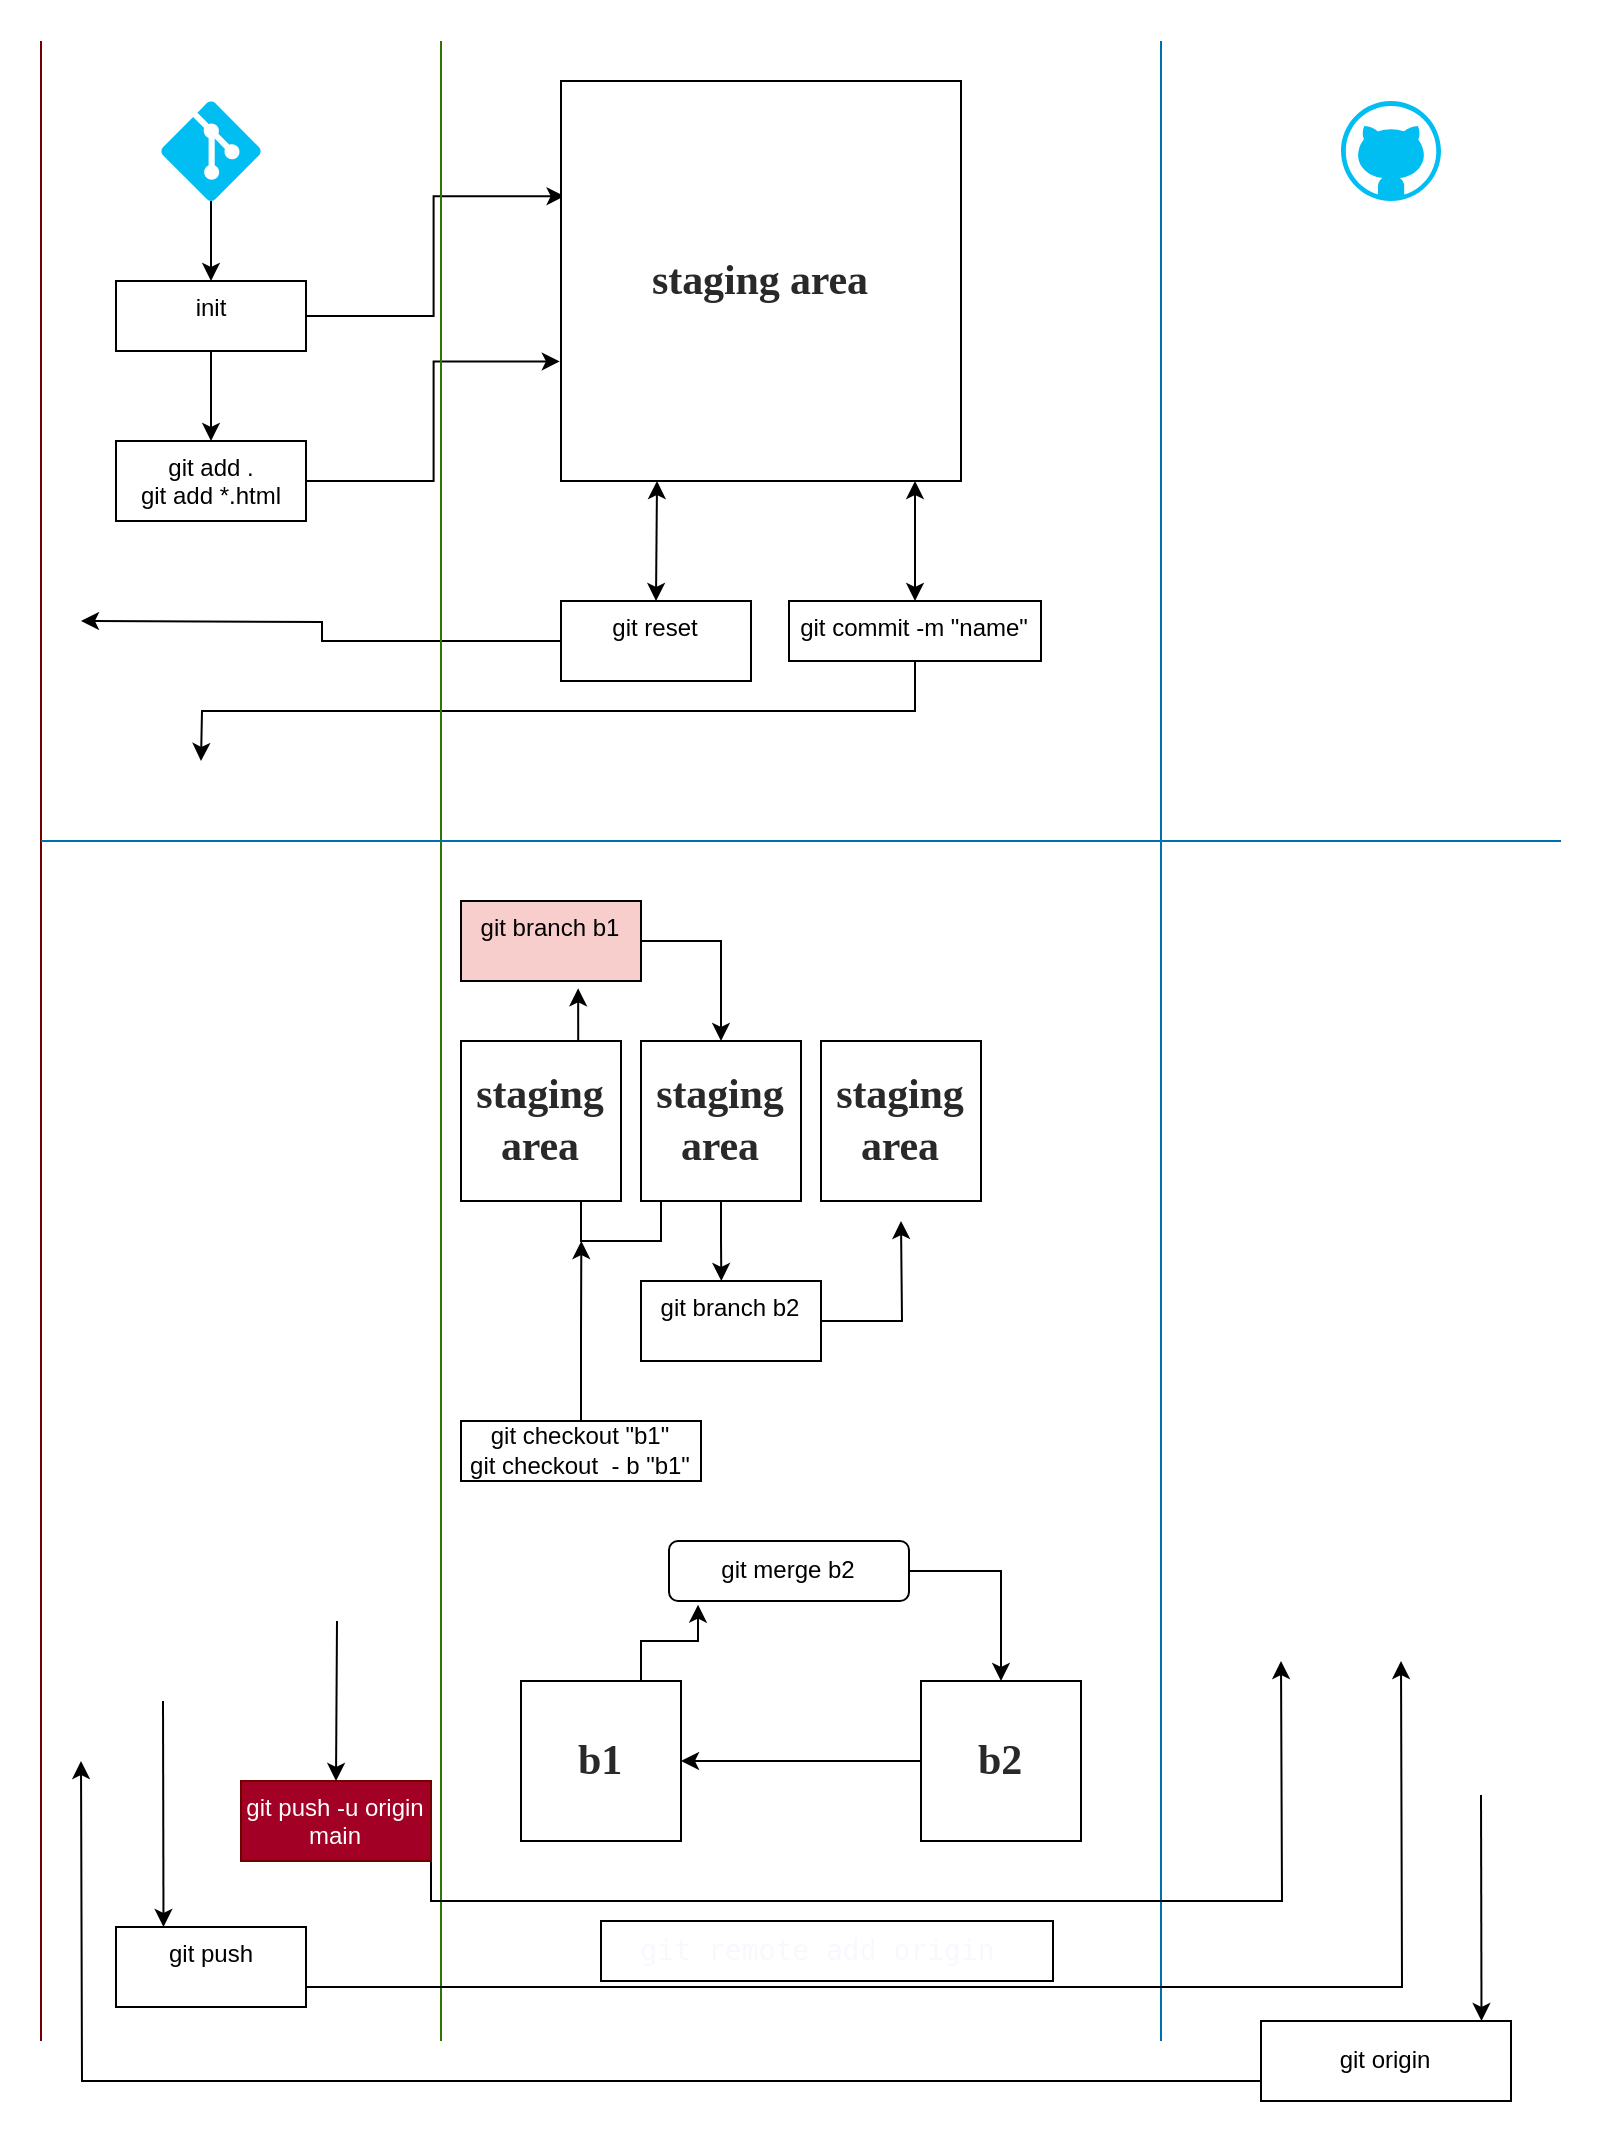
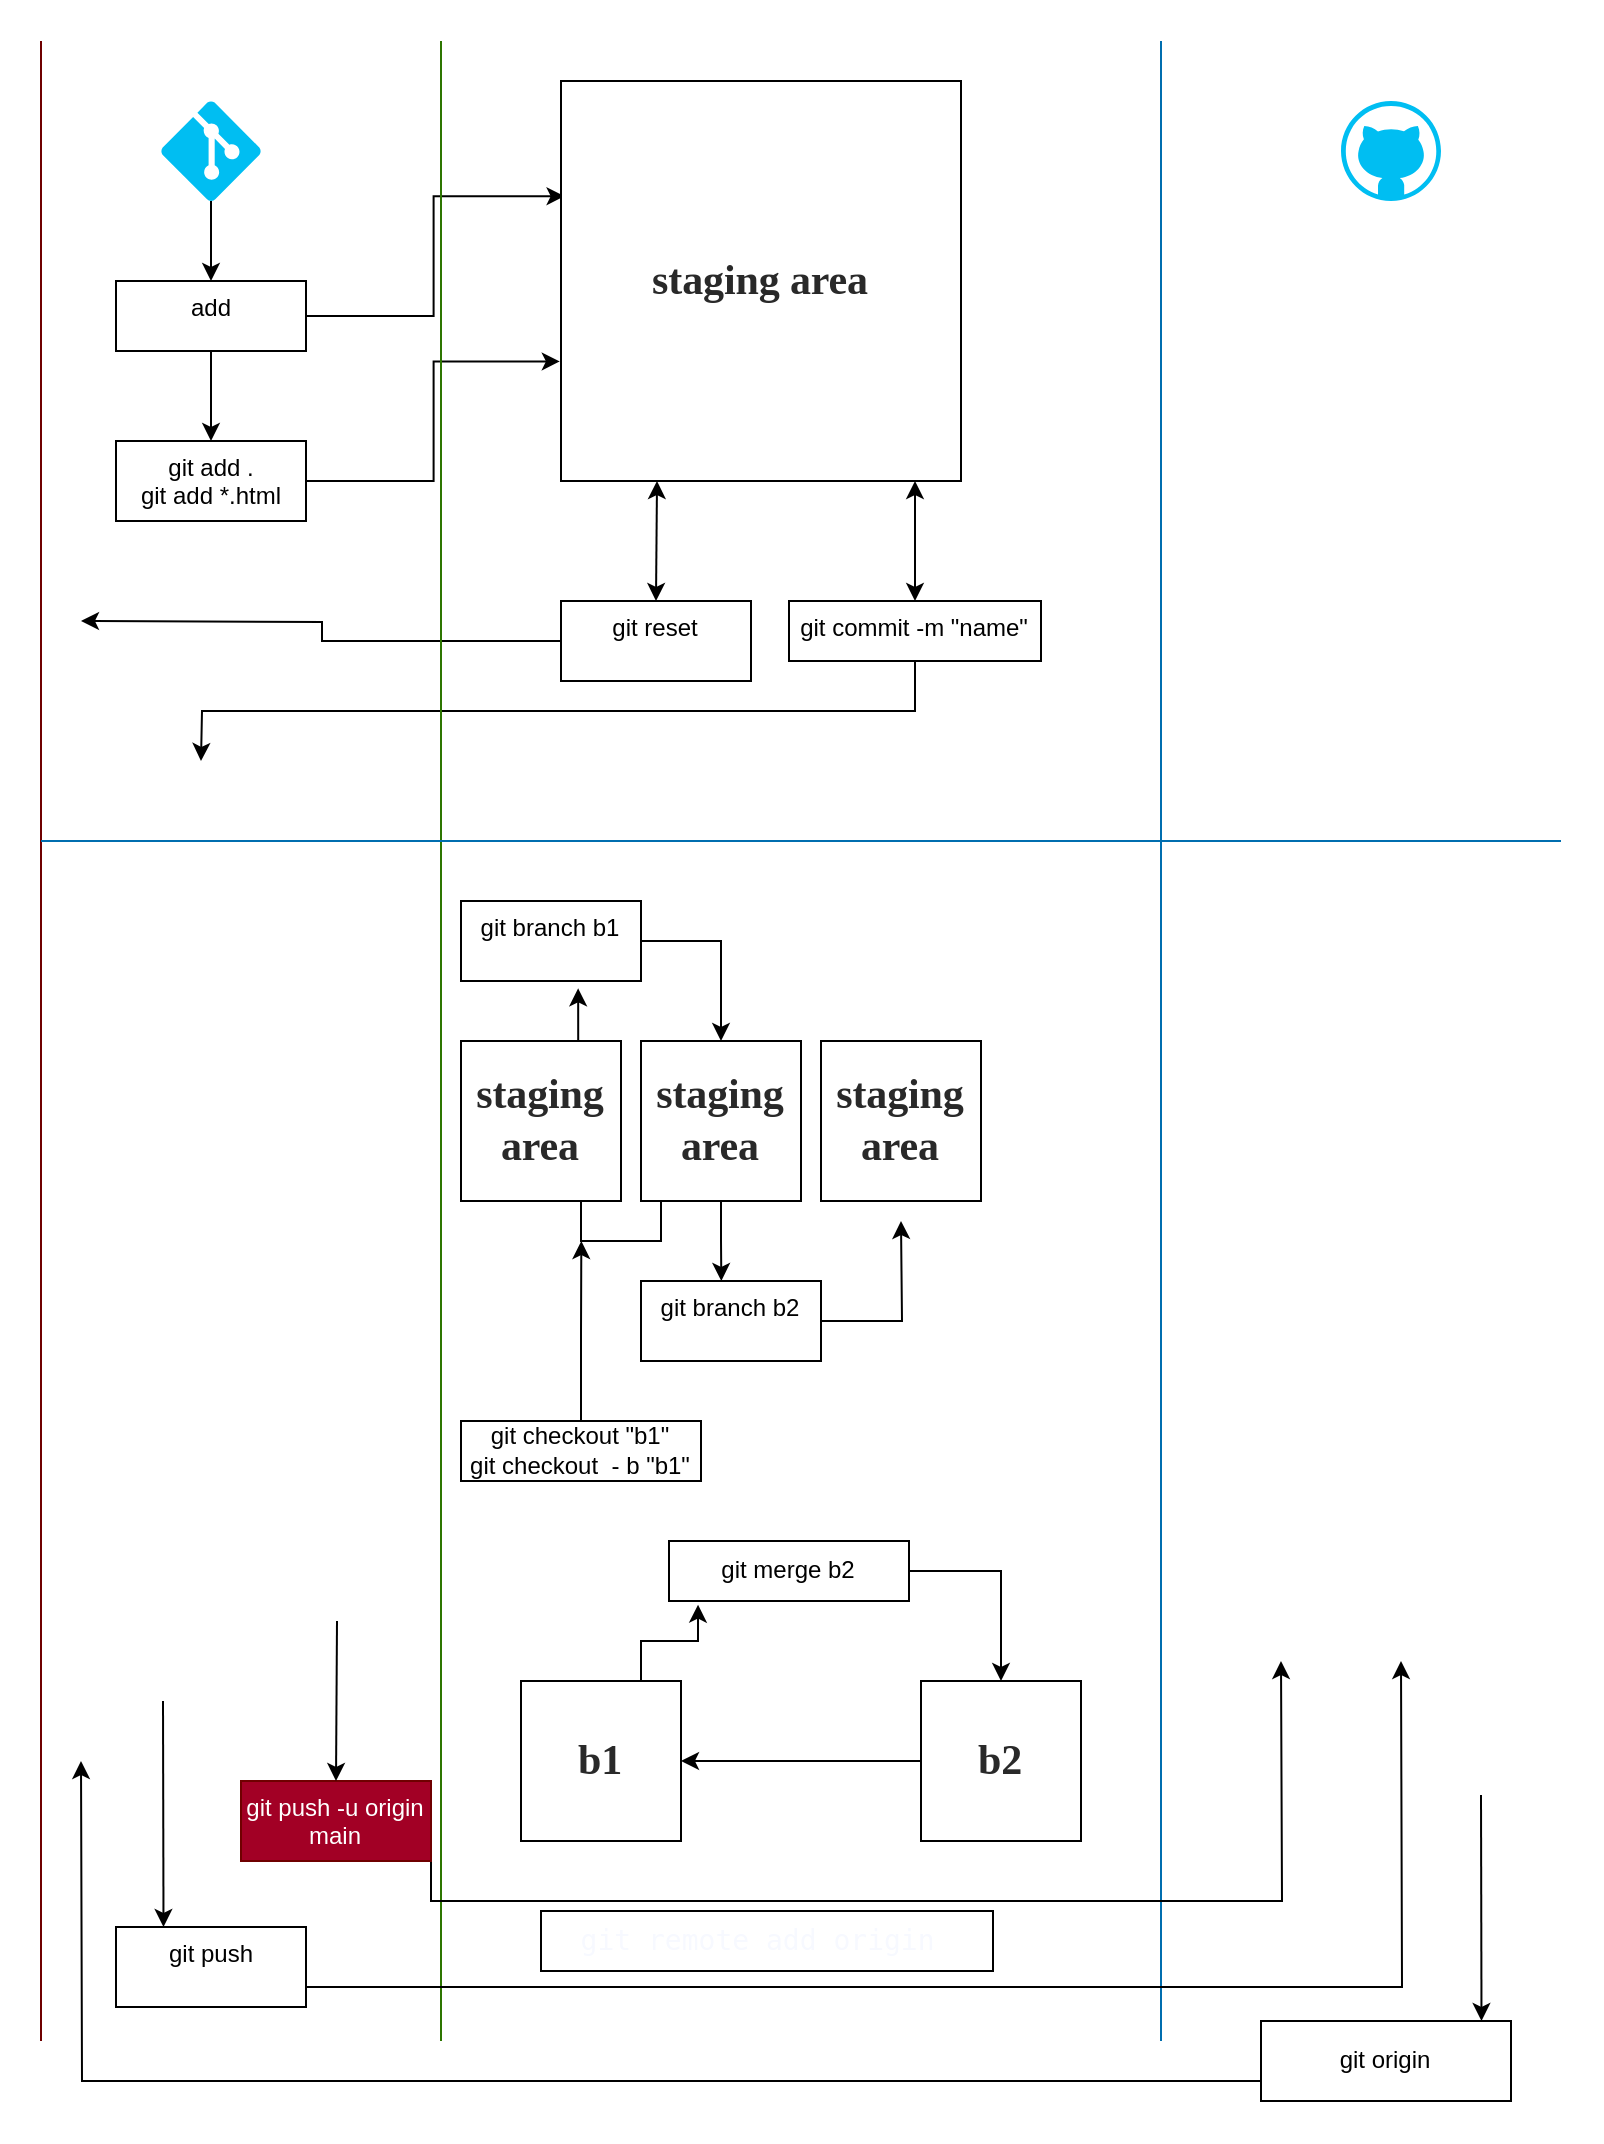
(212, 309) -> (212, 309)
(551, 941) -> (551, 941)
(789, 1571) -> (789, 1571)
(827, 1951) -> (767, 1941)
